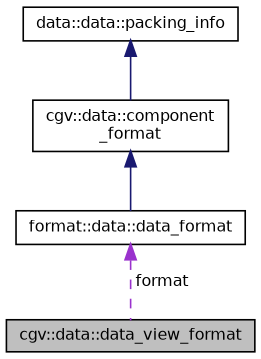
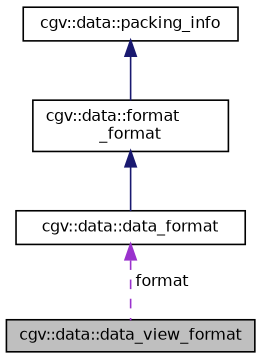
(131, 24) -> (131, 24)
(131, 126) -> (131, 126)
(131, 228) -> (131, 228)
